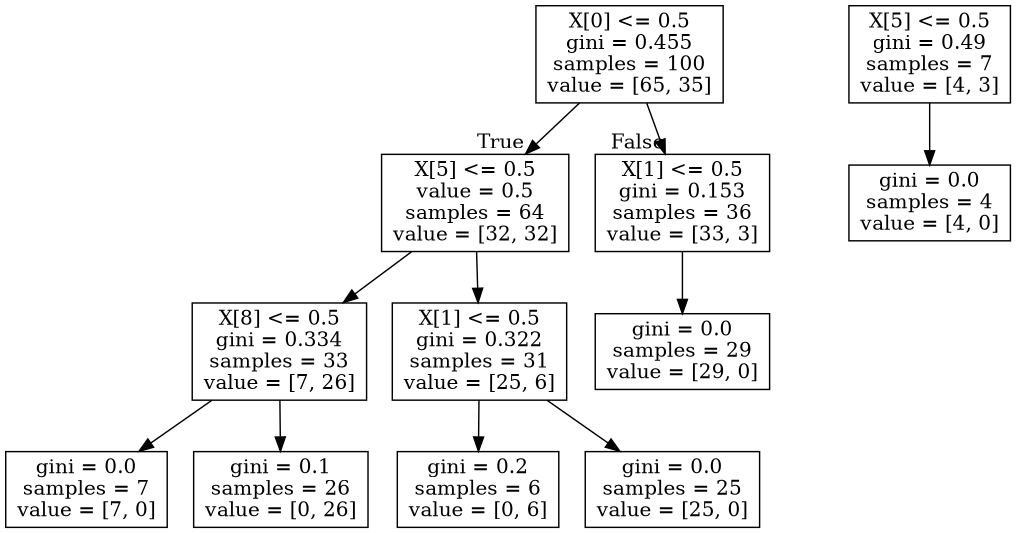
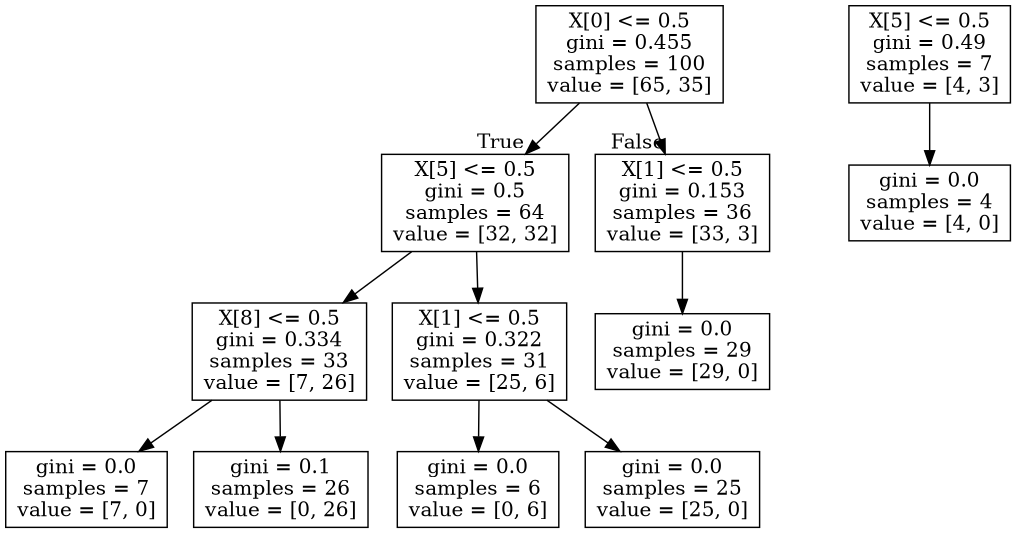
(475, 203) -> (475, 203)
(478, 489) -> (478, 489)
